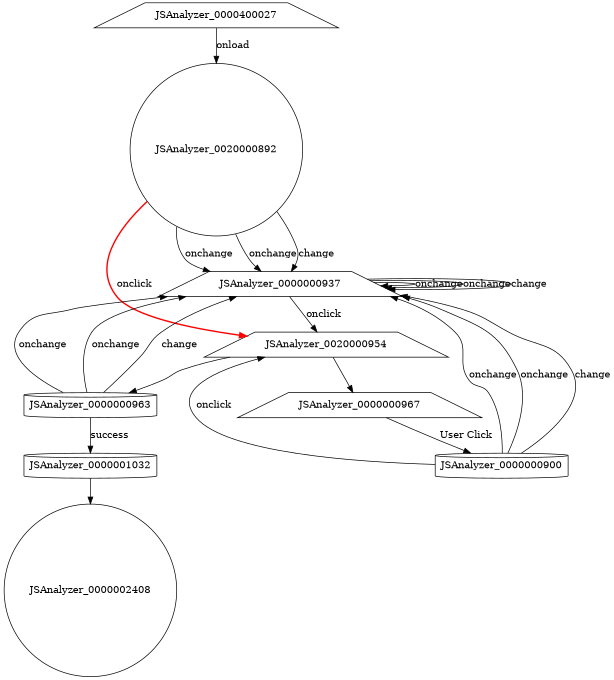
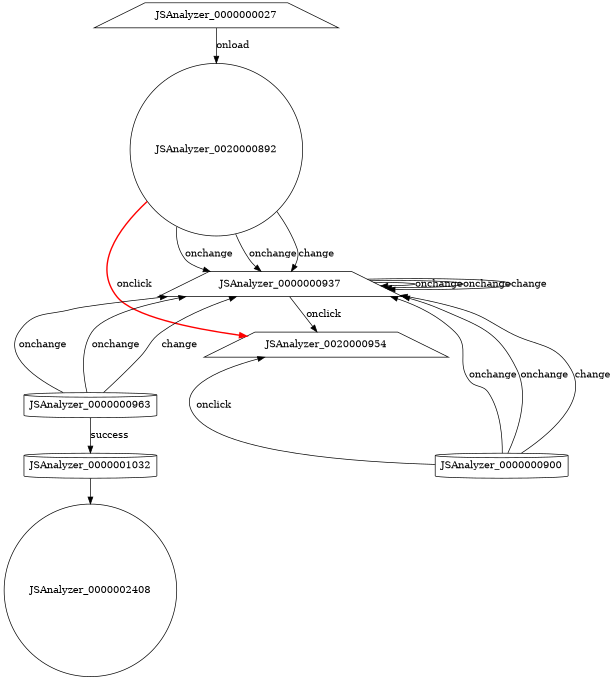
(216, 15) -> (216, 15)
(182, 370) -> none
(360, 405) -> none
